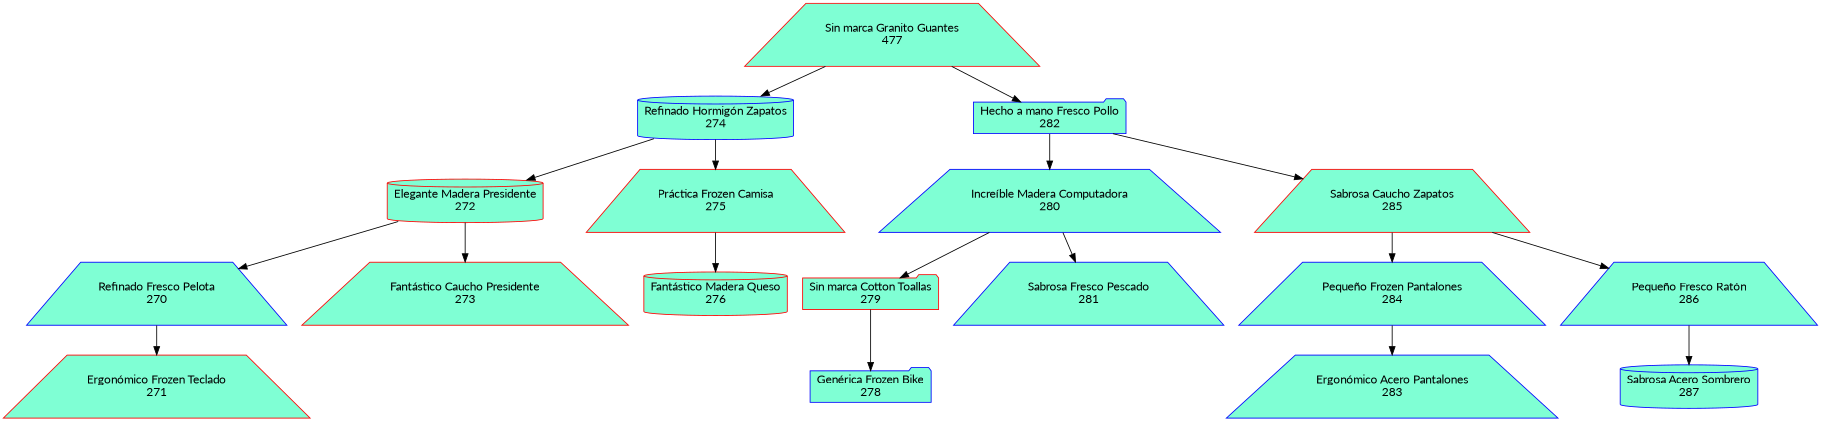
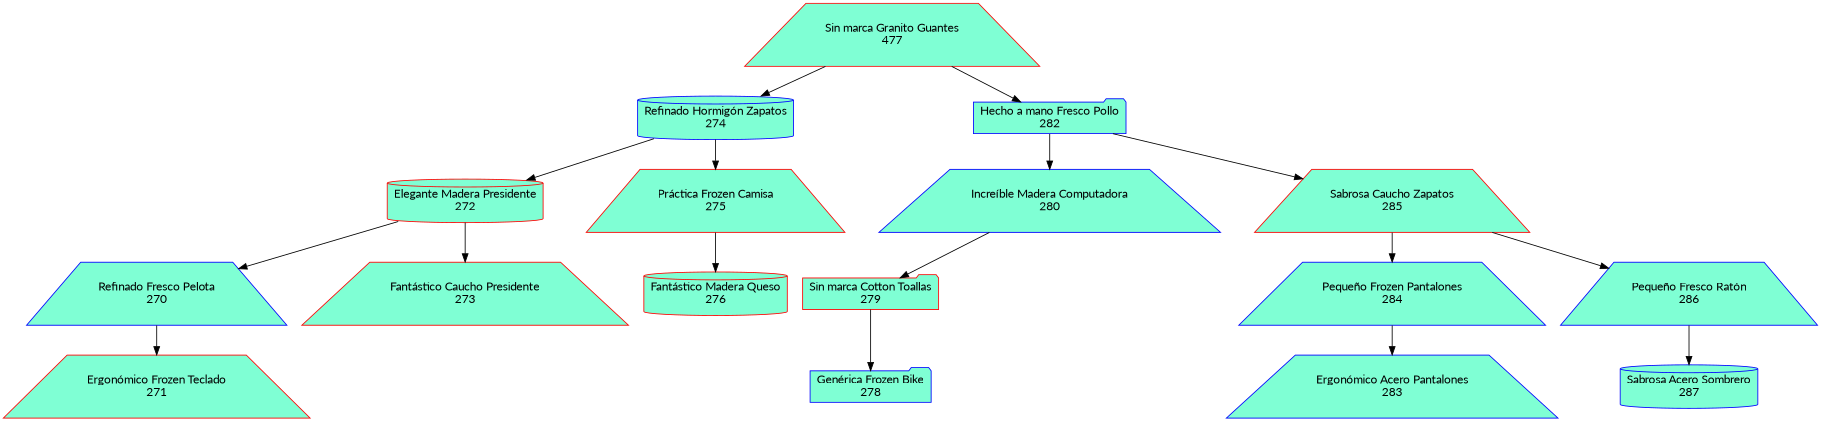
(1089, 294) -> none
